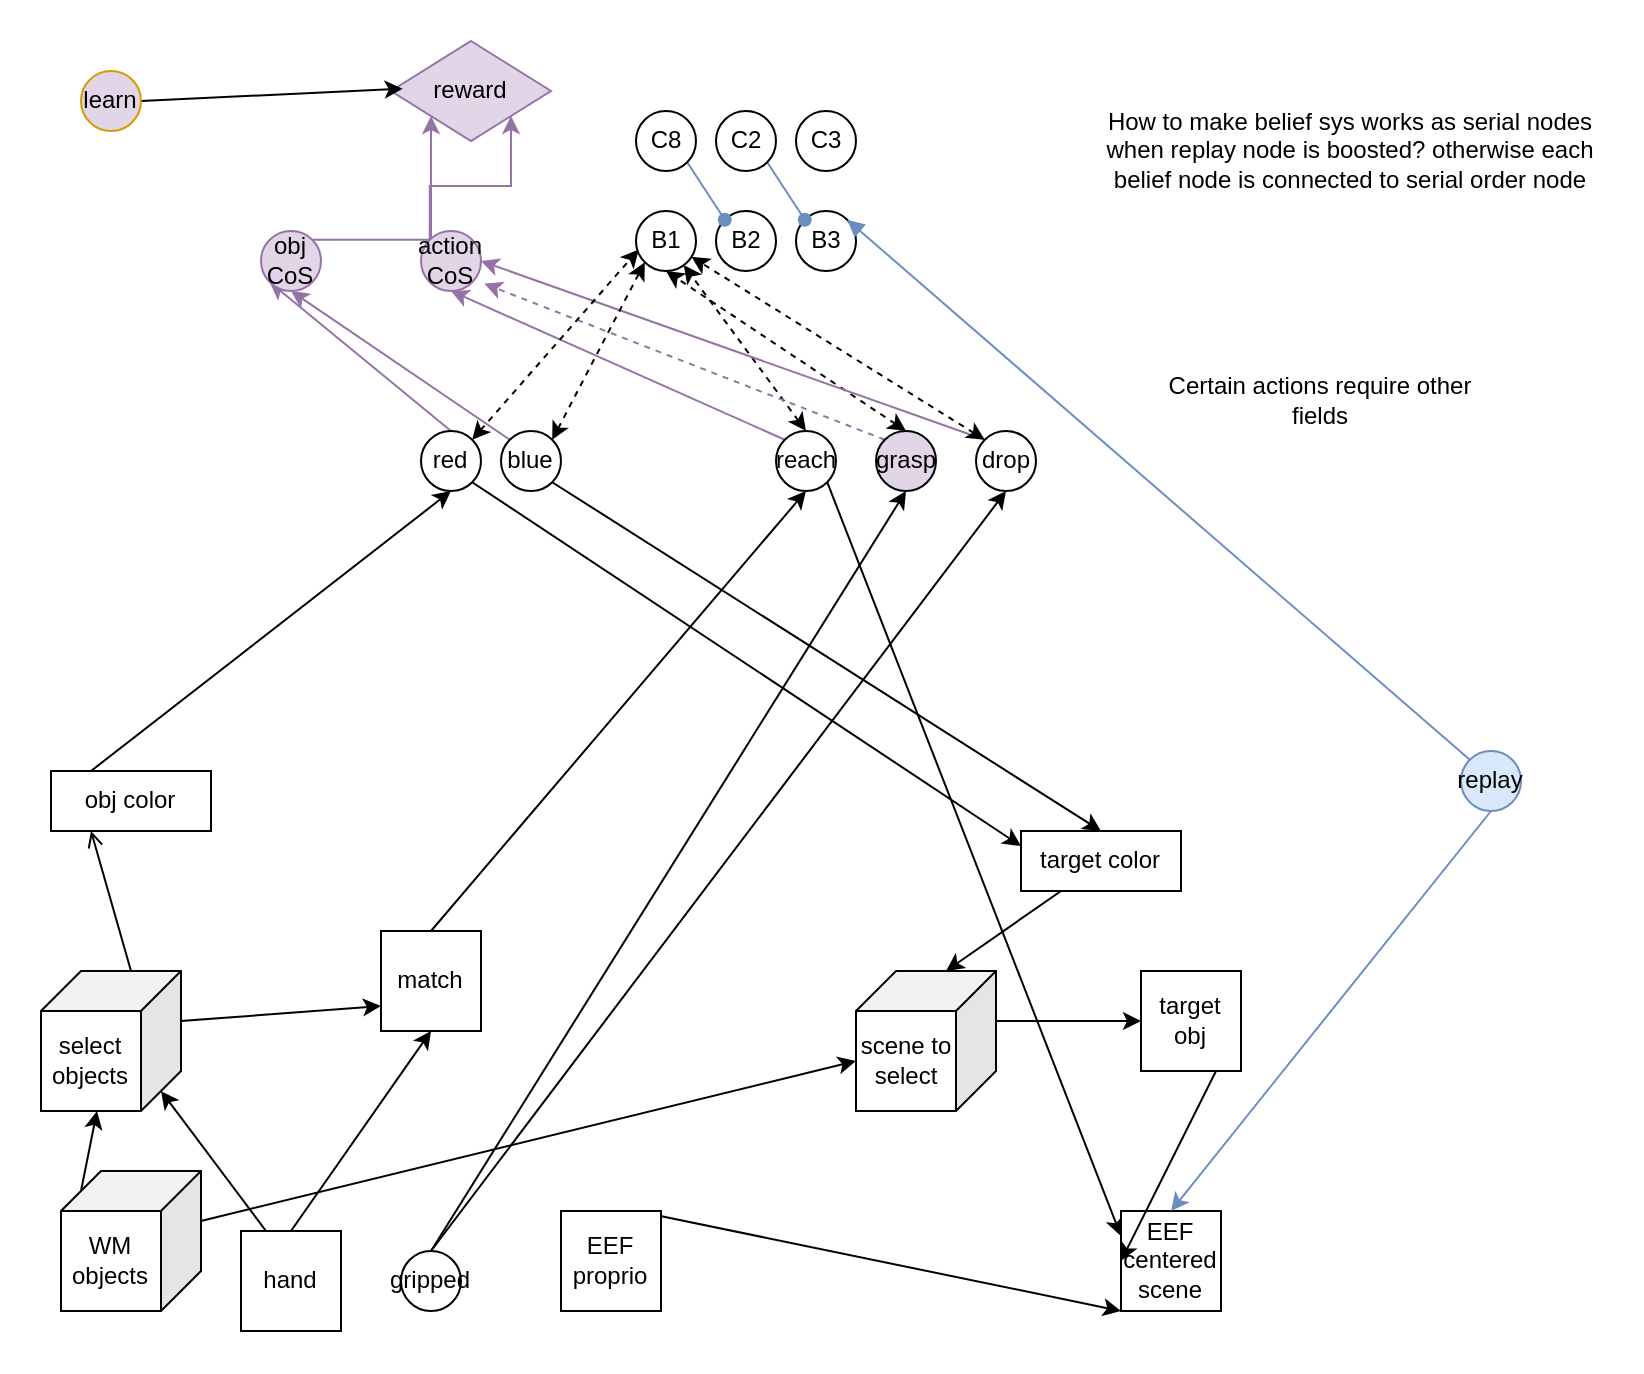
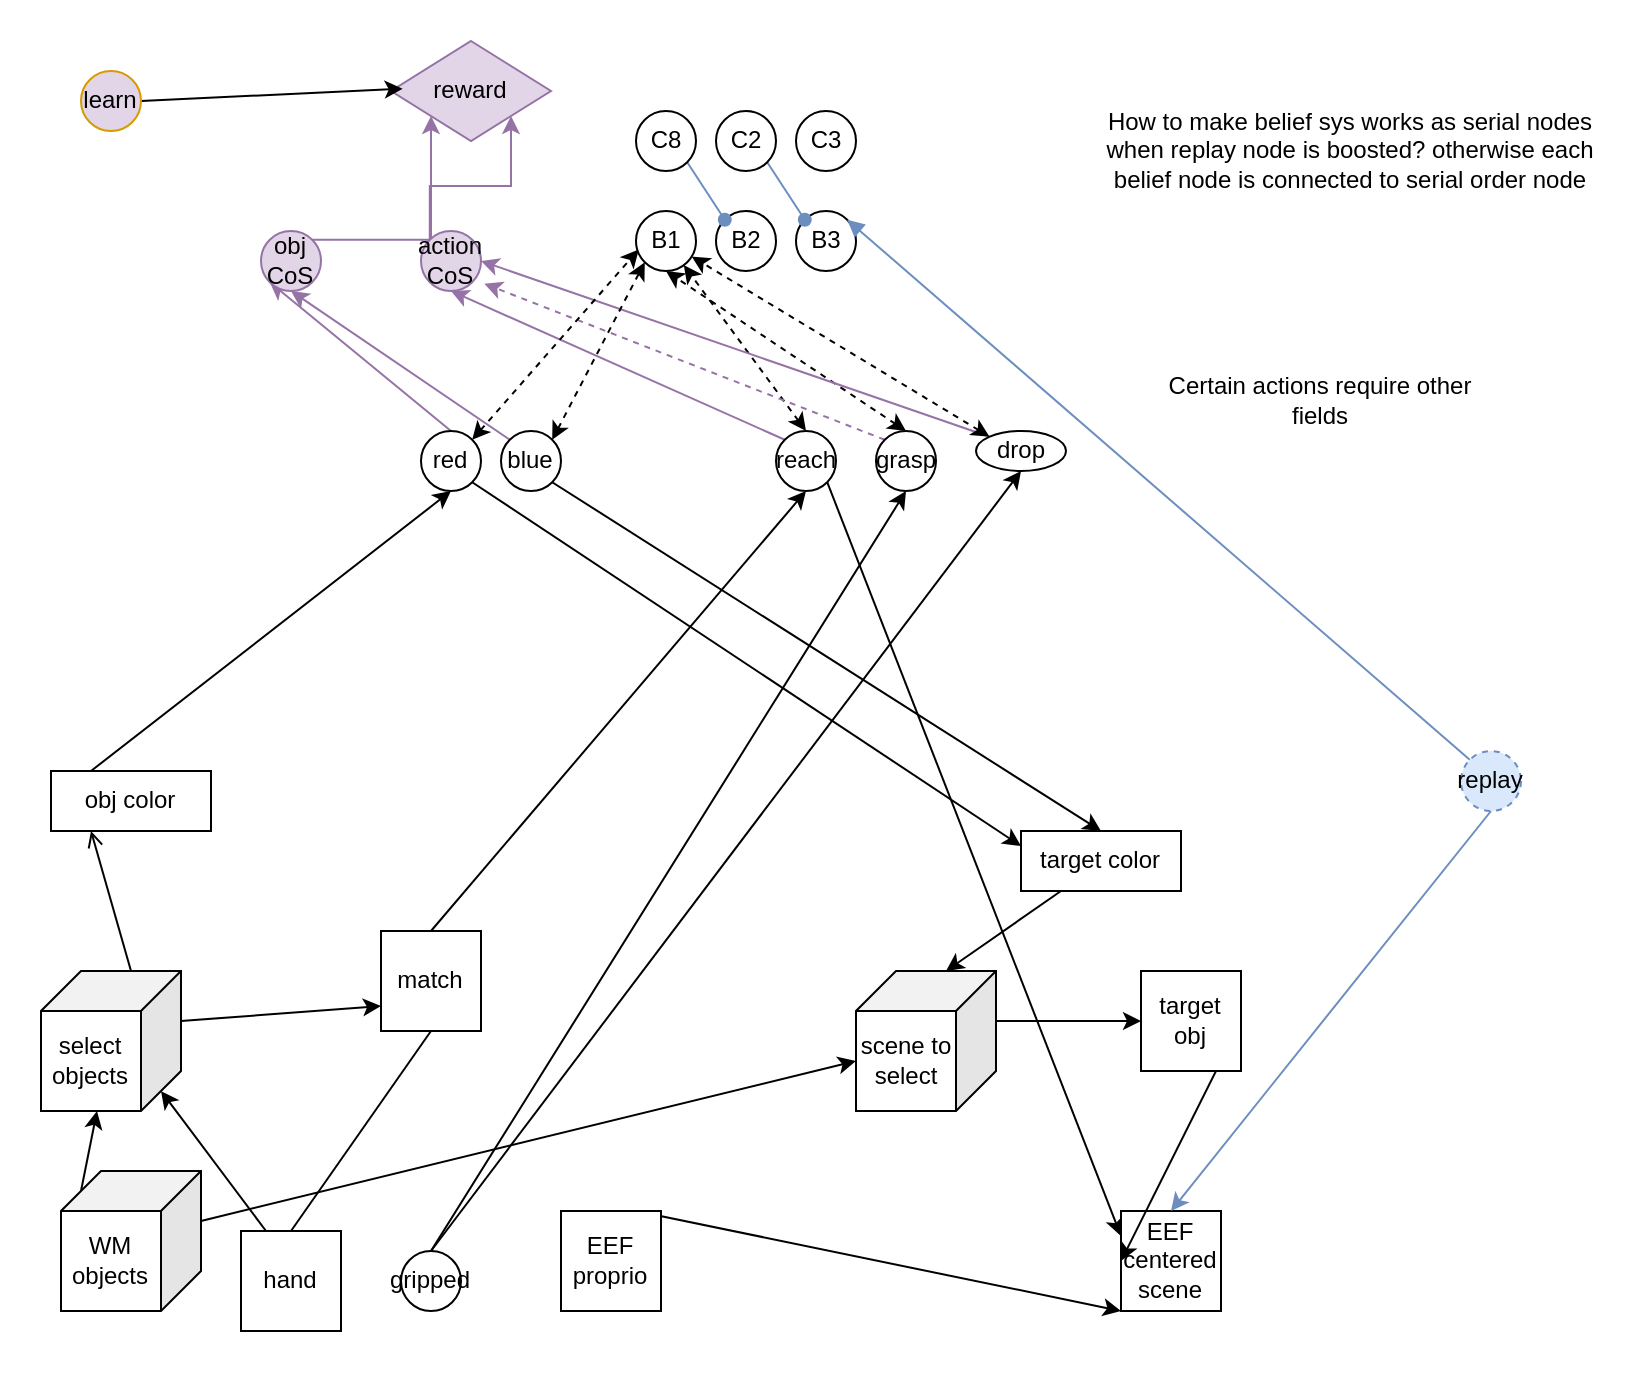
(906, 461) -> (906, 461)
(1006, 461) -> (1021, 451)
(1491, 781) -> (1491, 781)
(423, 1043) -> (426, 1038)
